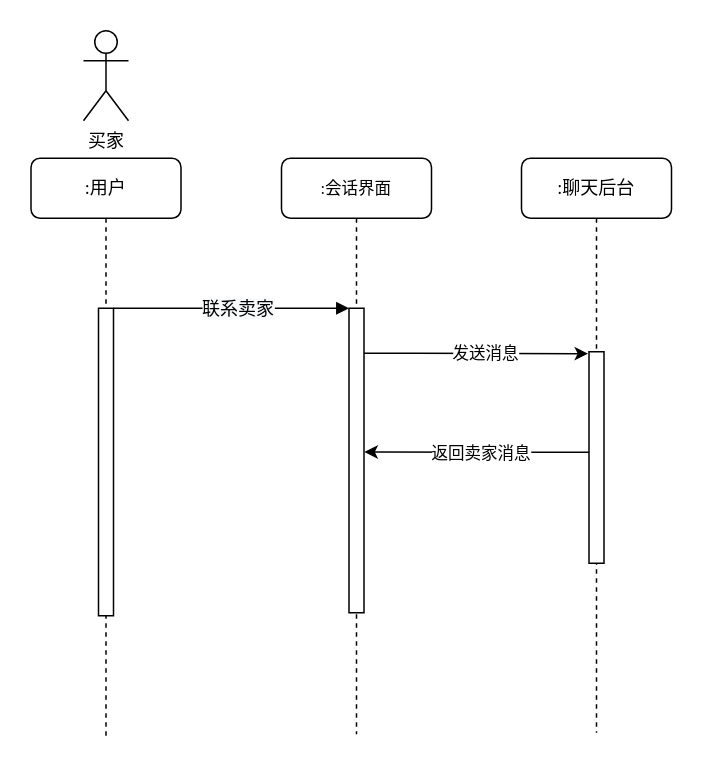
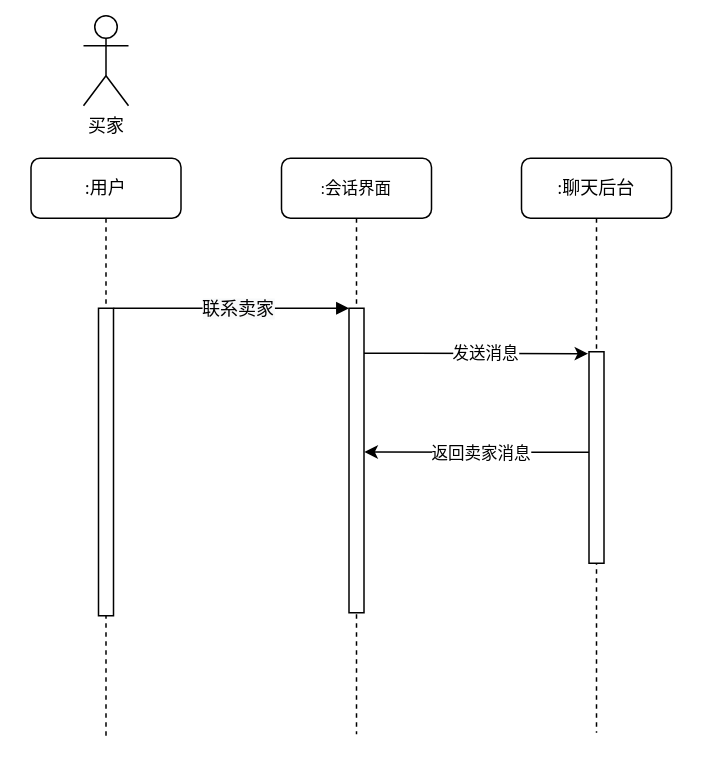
(106, 76) -> (106, 61)
